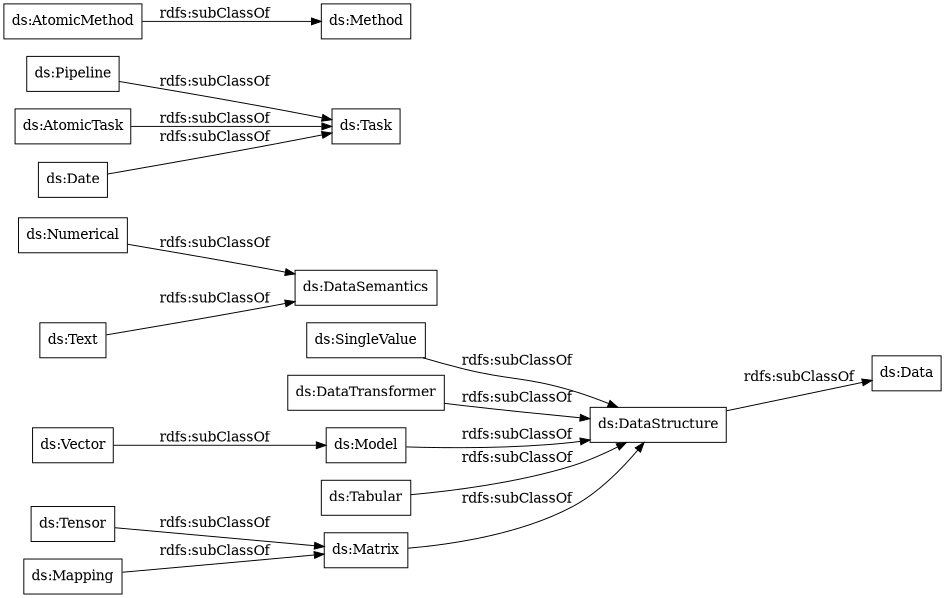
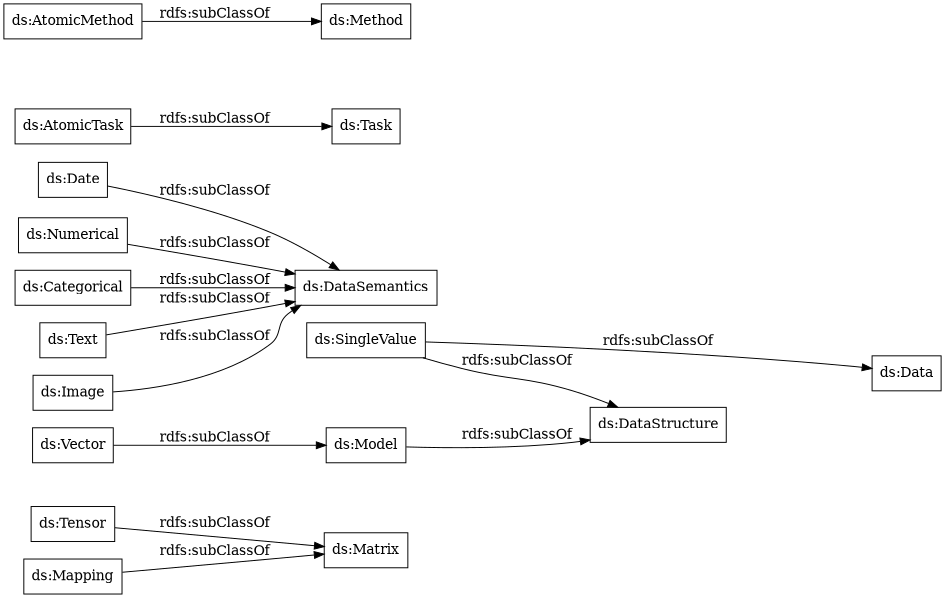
(73, 74) -> none
(215, 155) -> (223, 215)
none -> (73, 288)
none -> (73, 393)
(366, 393) -> none
(794, 397) -> (644, 351)
(366, 498) -> none
(534, 523) -> none
